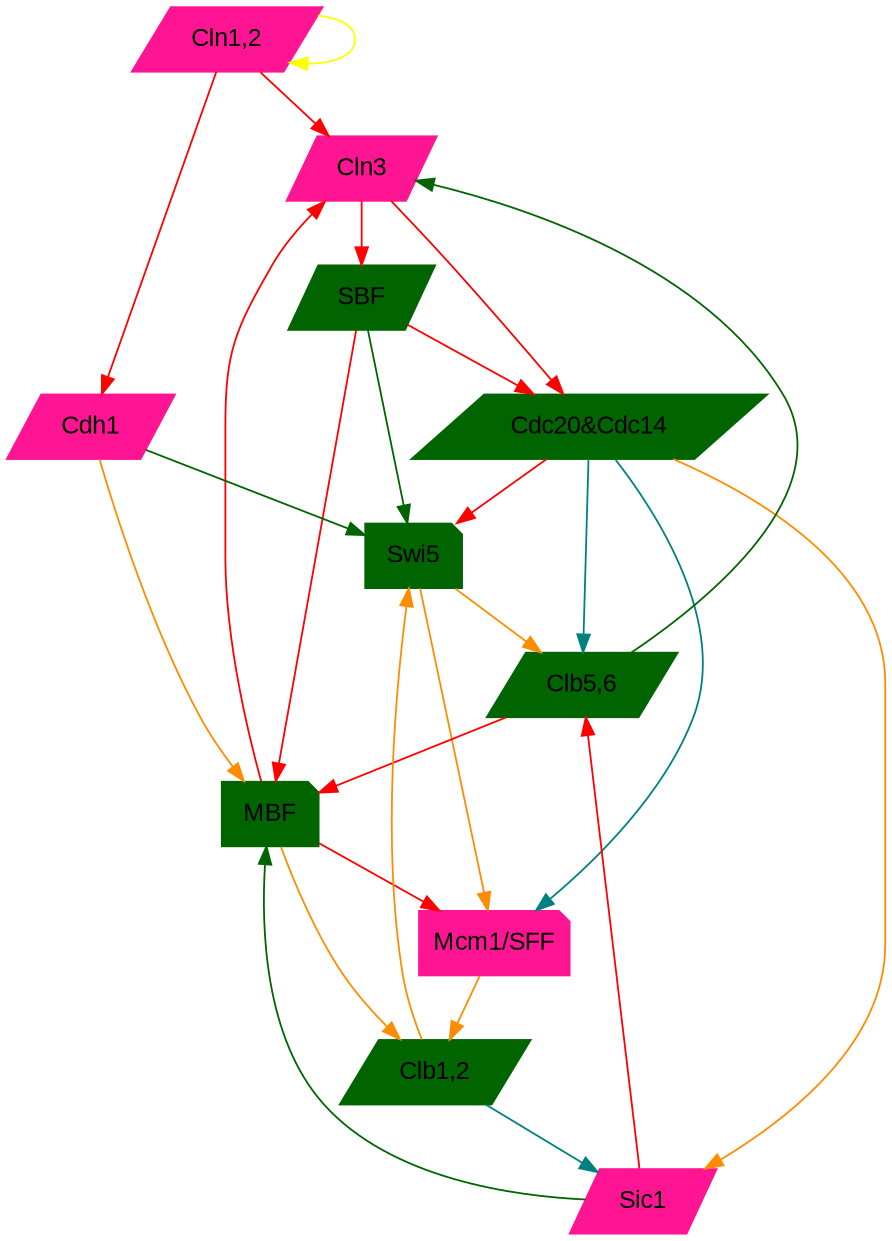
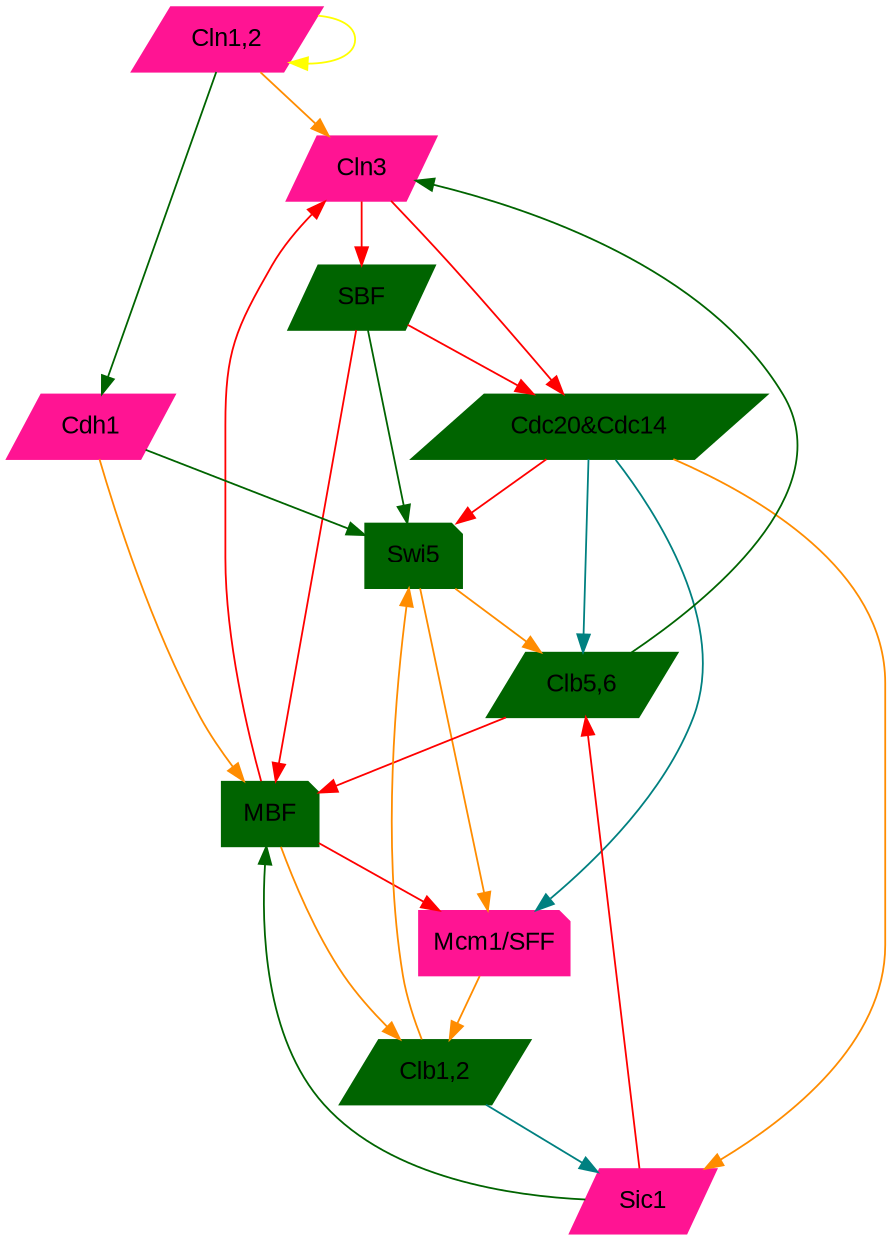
(288, 98) -> (288, 98)
(162, 224) -> (162, 224)
